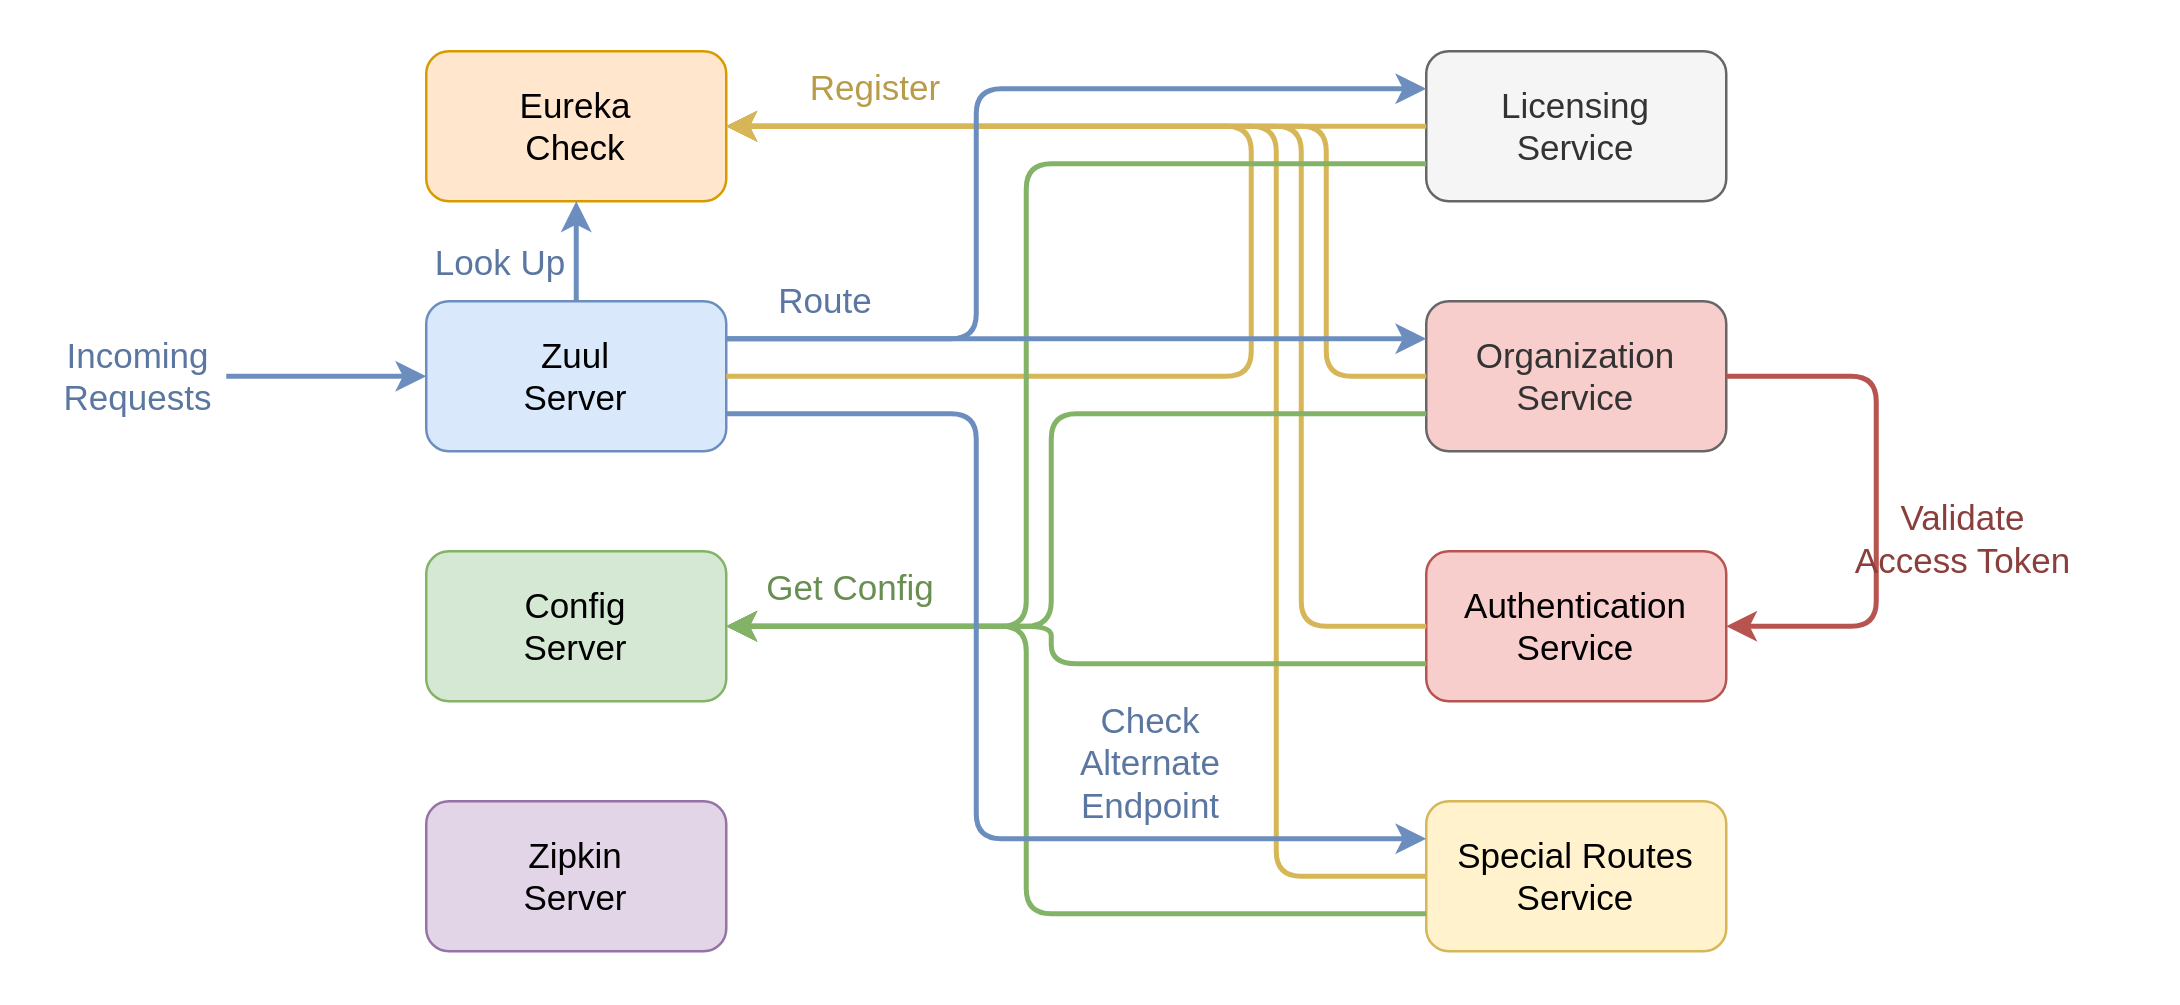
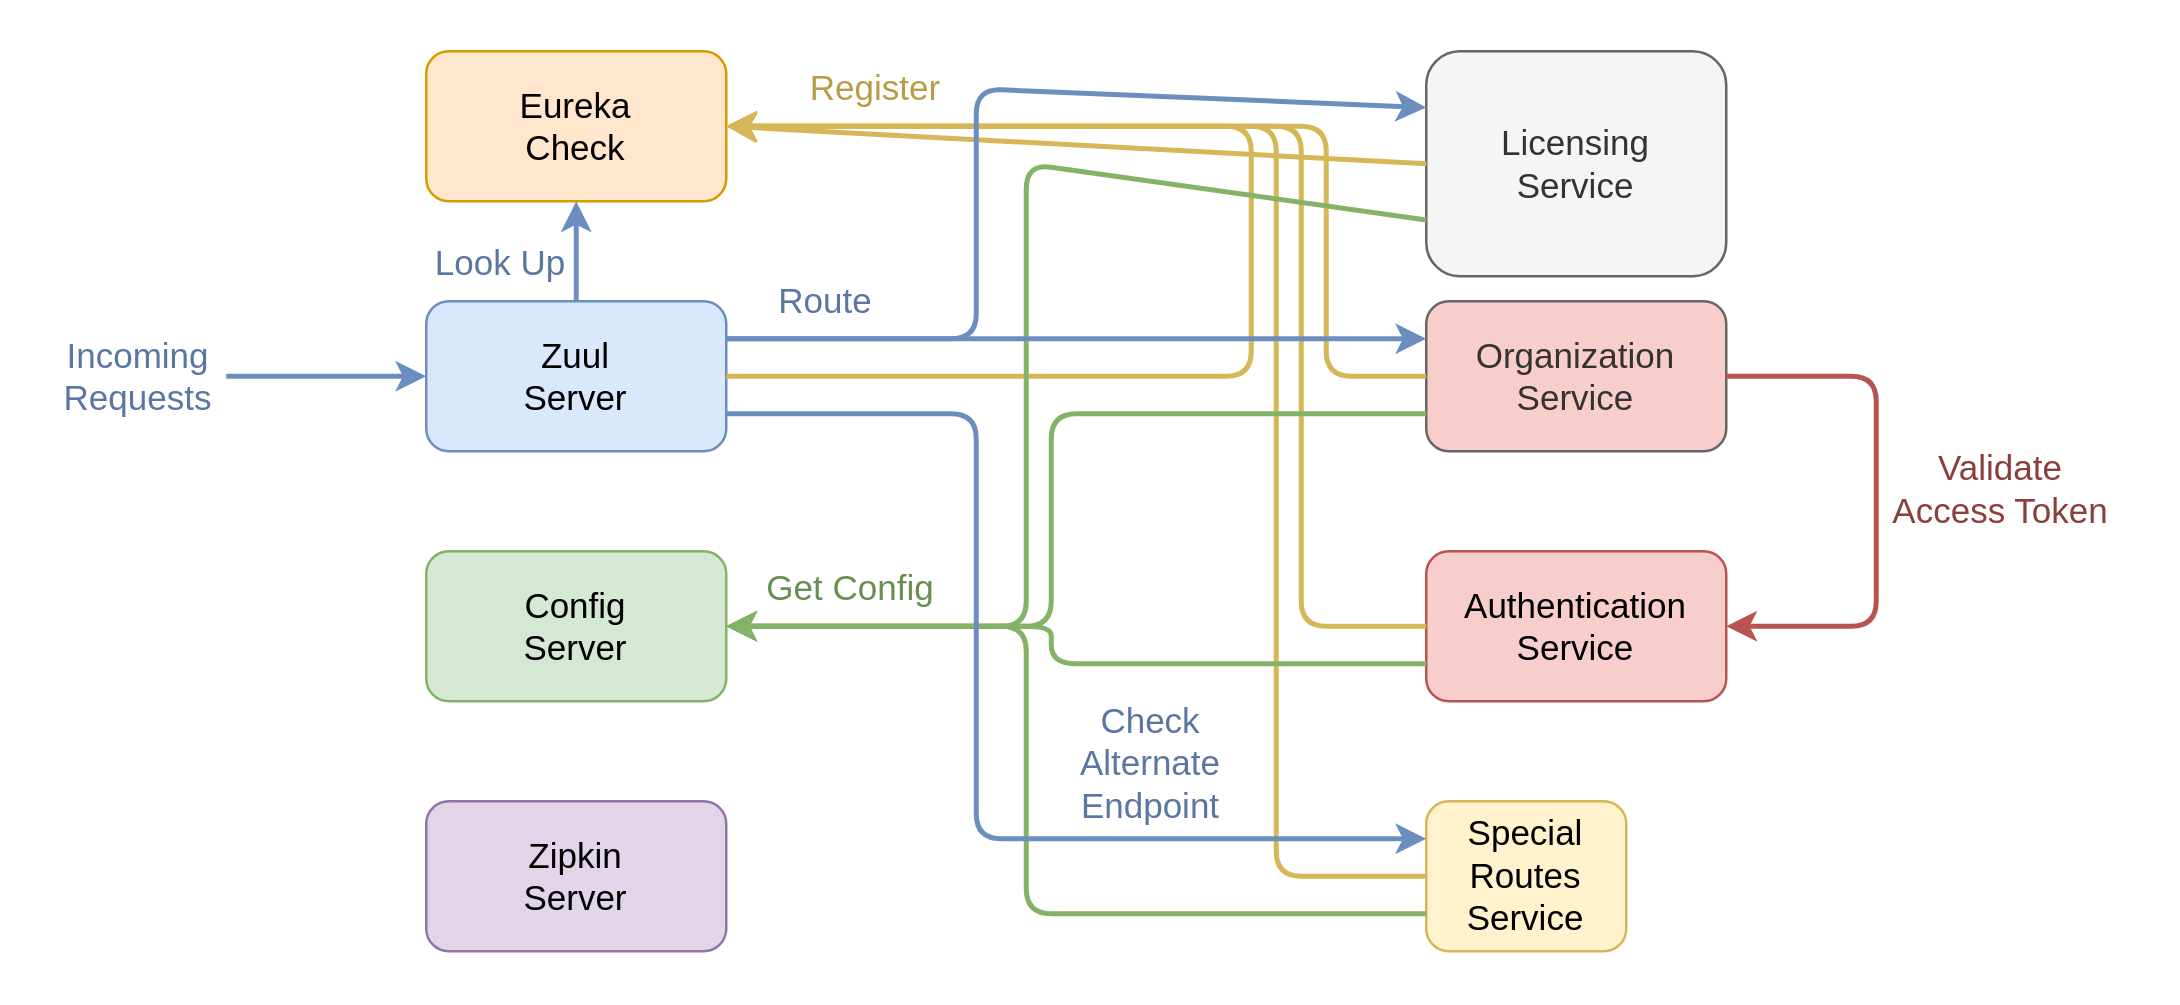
(1576, 126) -> (1576, 164)
(1964, 539) -> (2001, 489)
(1576, 876) -> (1526, 876)
